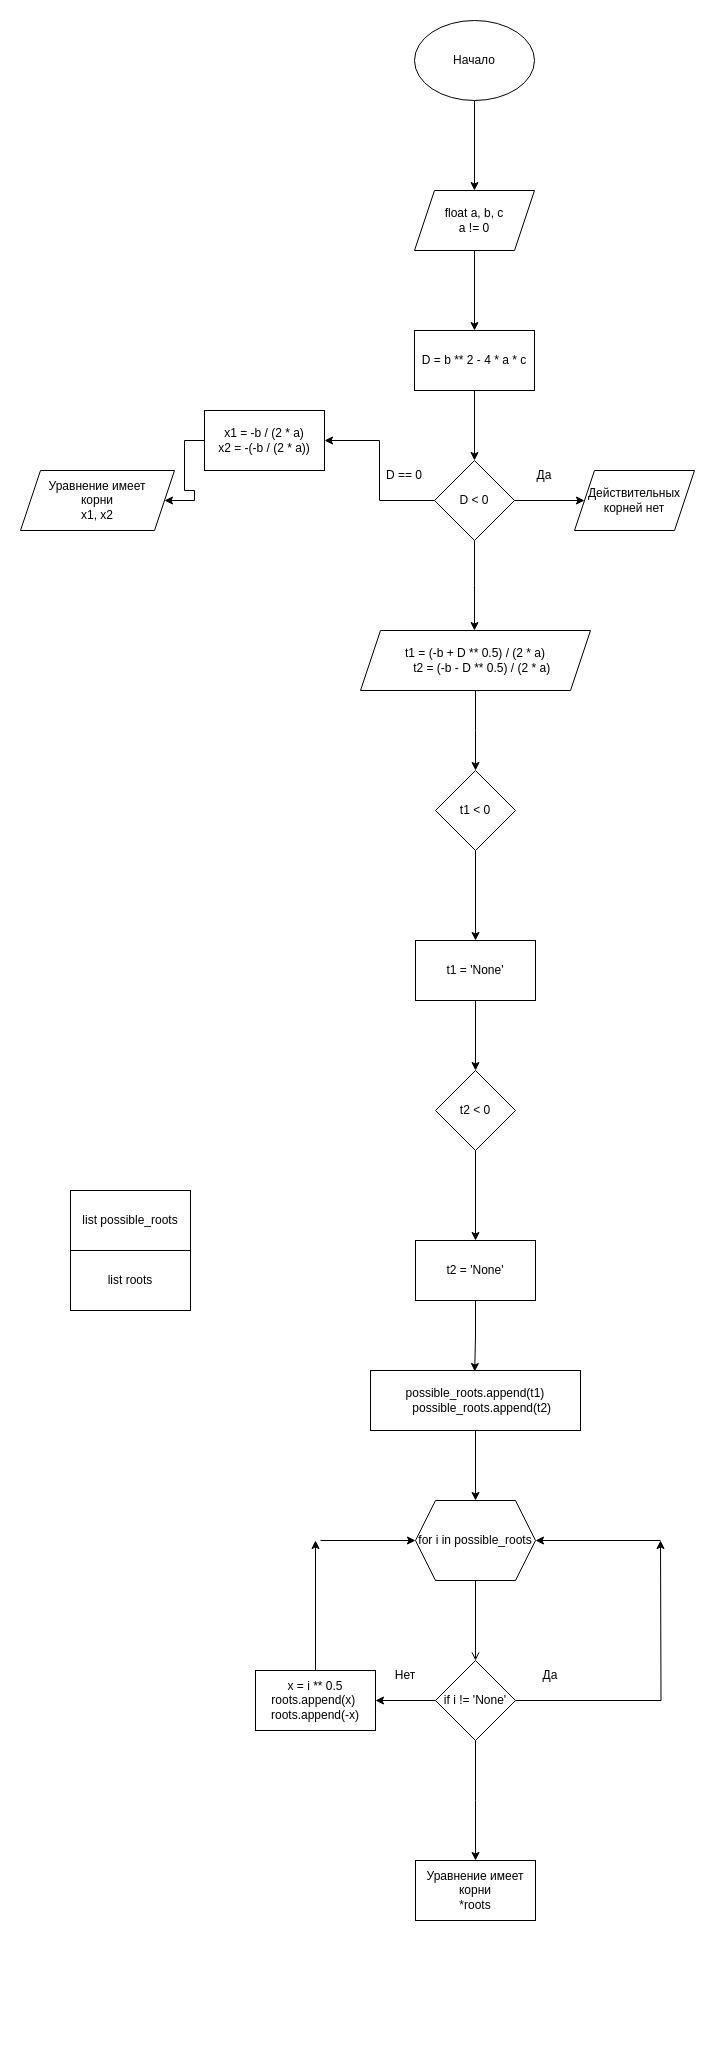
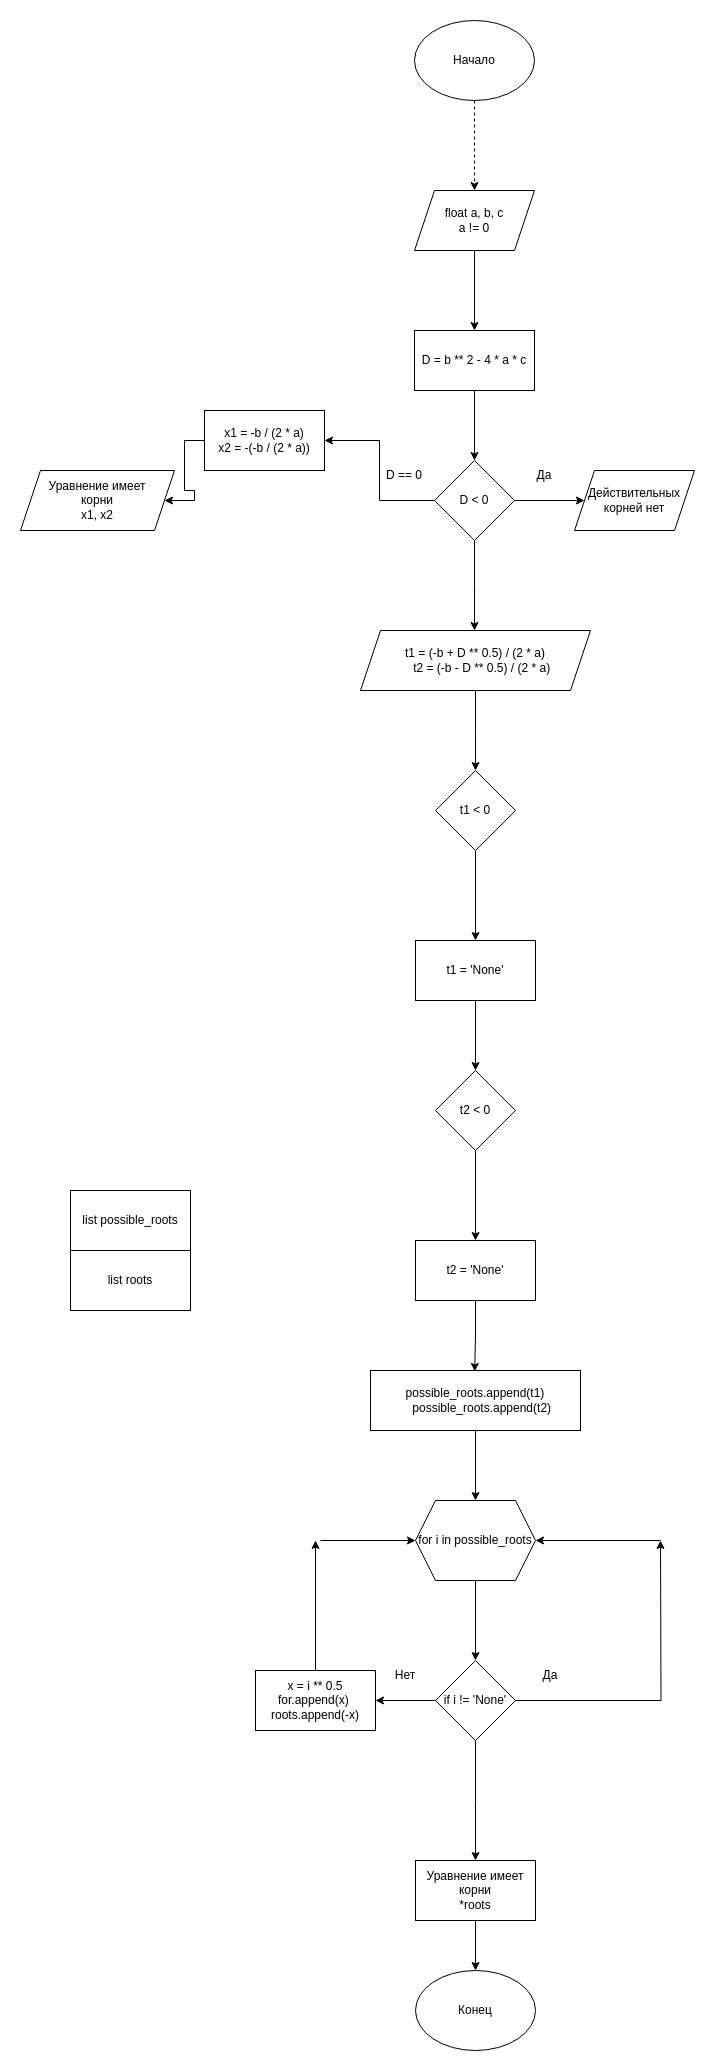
(475, 143) -> (475, 143)
(476, 1653) -> (476, 1652)
(316, 1701) -> (316, 1701)
none -> (476, 1942)
none -> (476, 2011)
